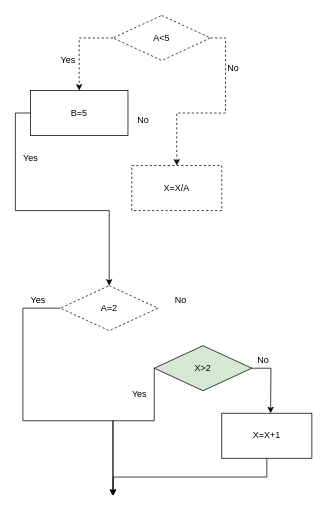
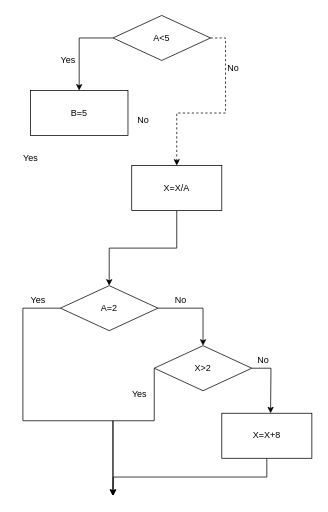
(162, 38) -> (162, 38)
(79, 45) -> (79, 45)
(177, 188) -> (177, 188)
(23, 210) -> none
none -> (163, 248)
(109, 308) -> (109, 308)
none -> (202, 308)
(203, 368) -> (203, 368)
(267, 435) -> (267, 435)
